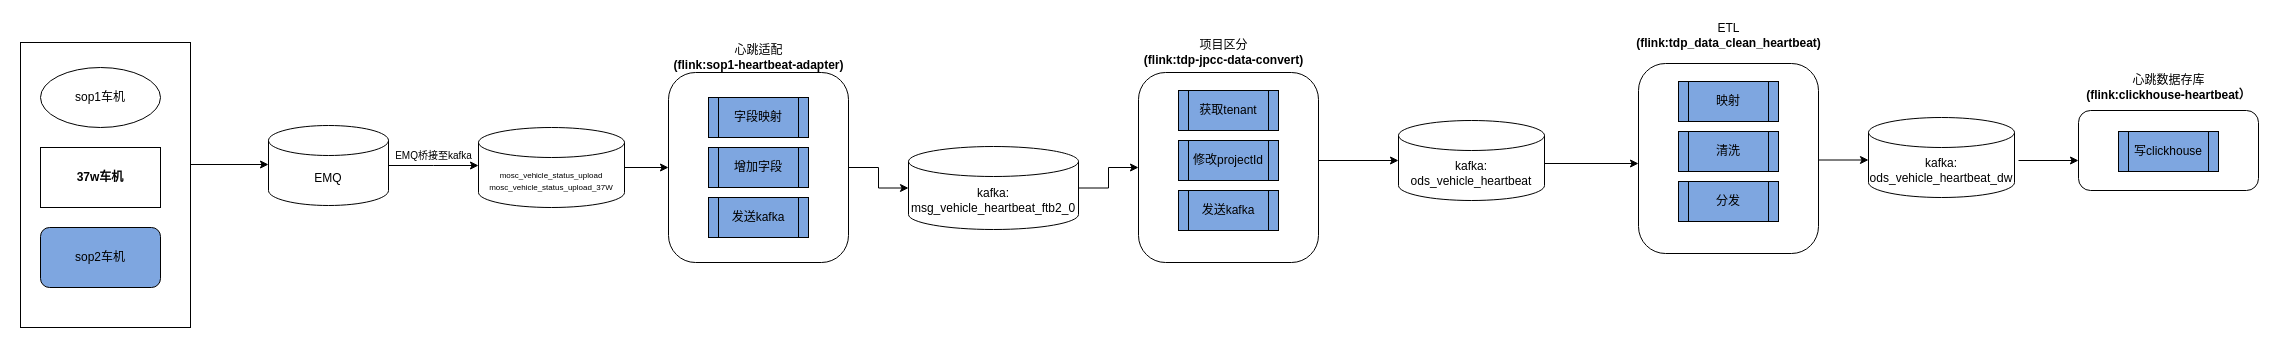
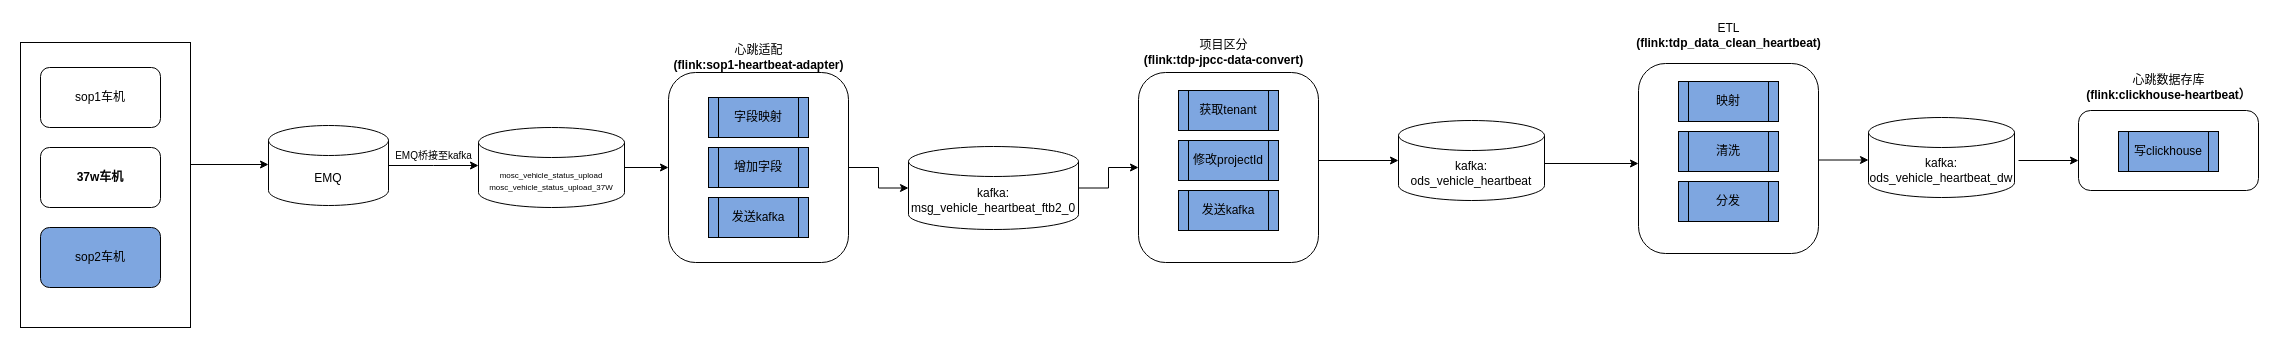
(101, 98) -> (101, 98)
(101, 178) -> (101, 178)
